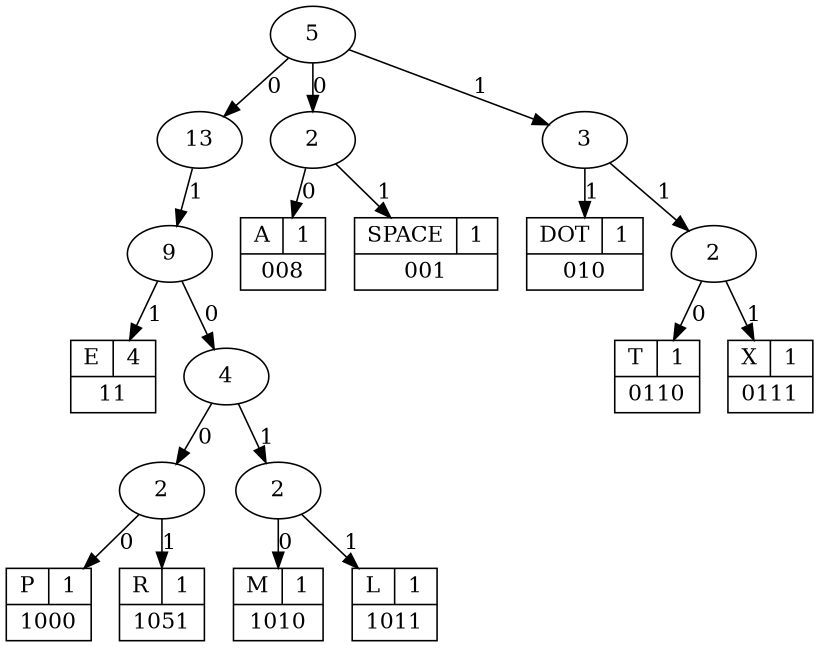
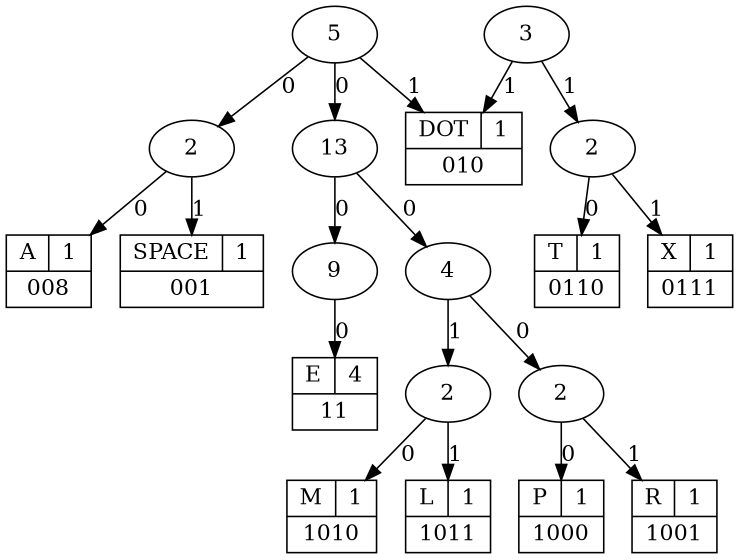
(441, 84) -> (385, 80)
(197, 193) -> (343, 210)
(195, 308) -> (386, 204)
(156, 315) -> (343, 333)
(162, 622) -> (674, 534)
